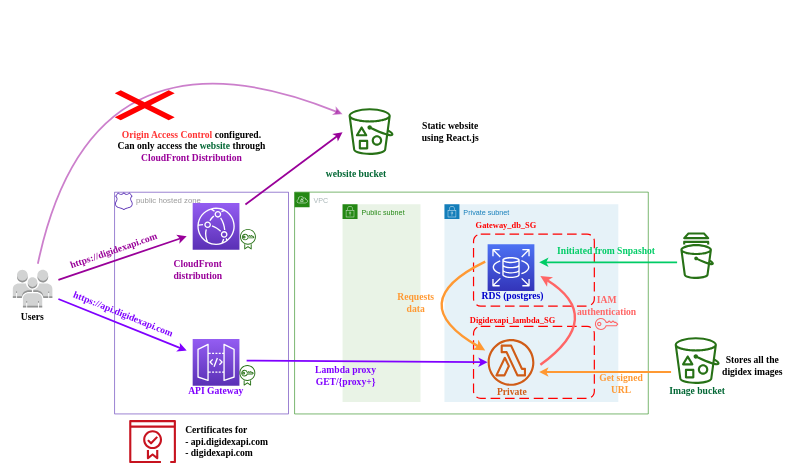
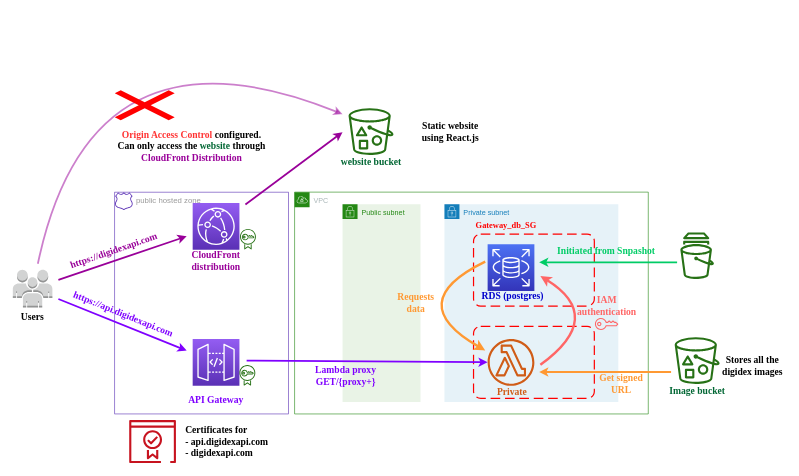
(356, 174) -> (371, 162)
(198, 269) -> (216, 260)
(512, 321) -> none
(216, 391) -> (216, 400)
